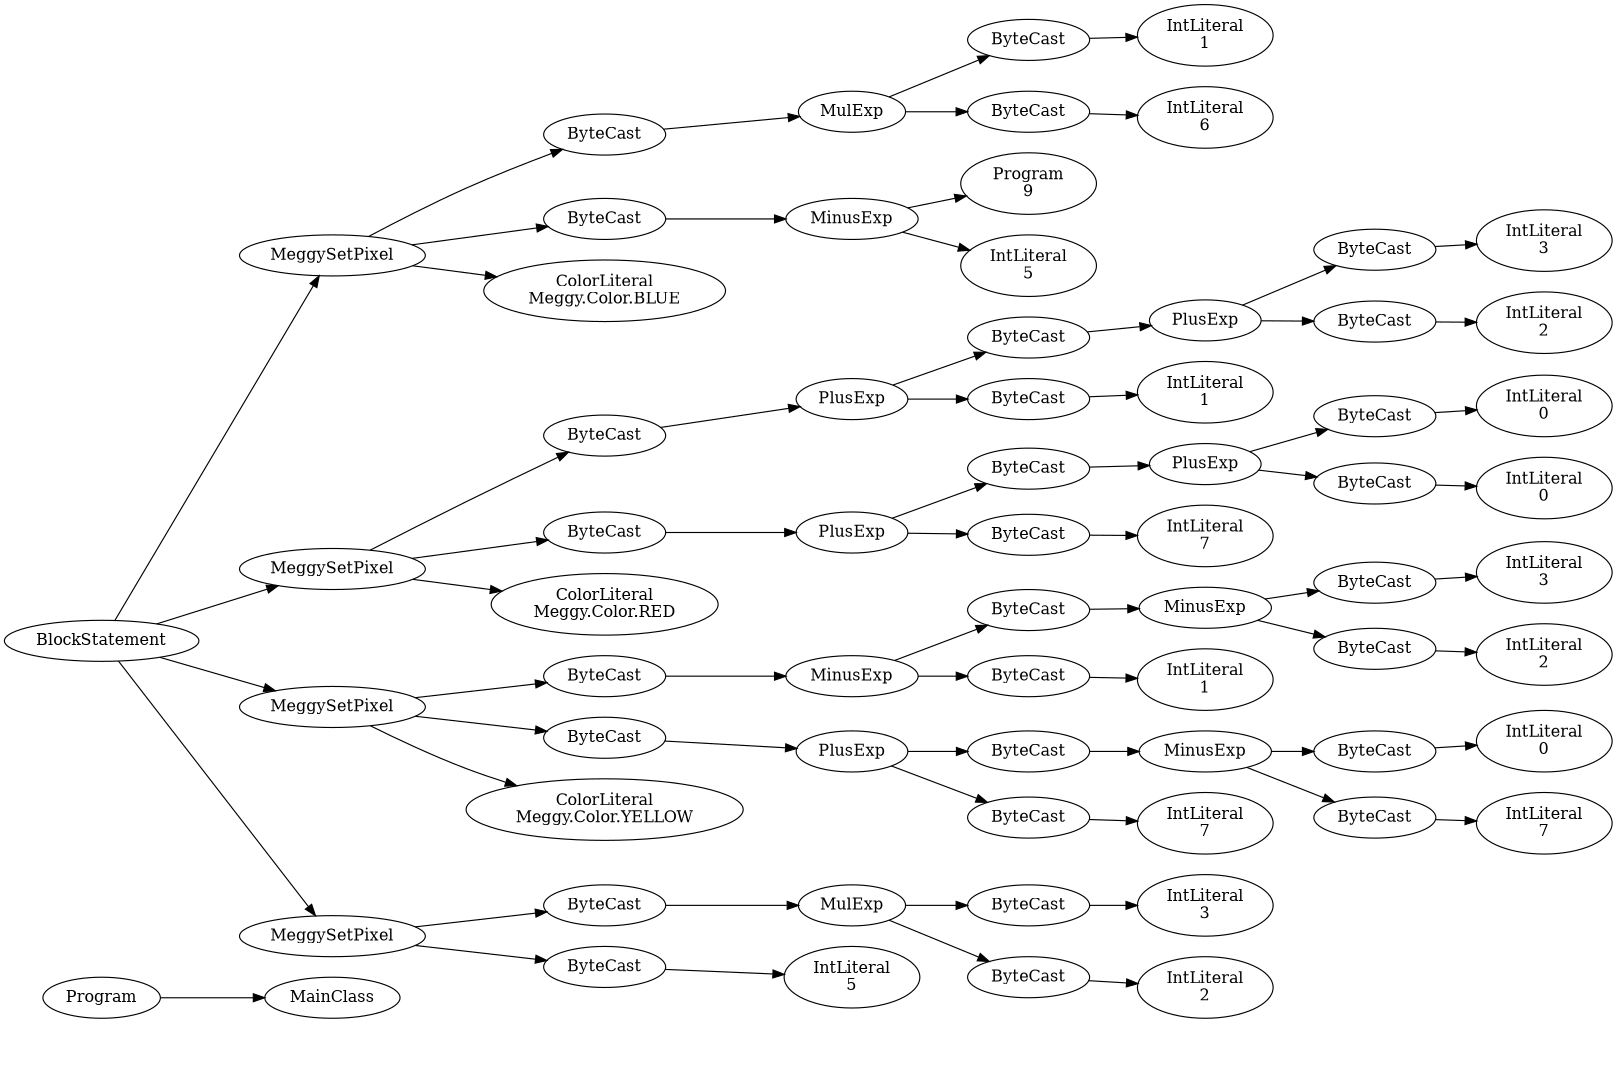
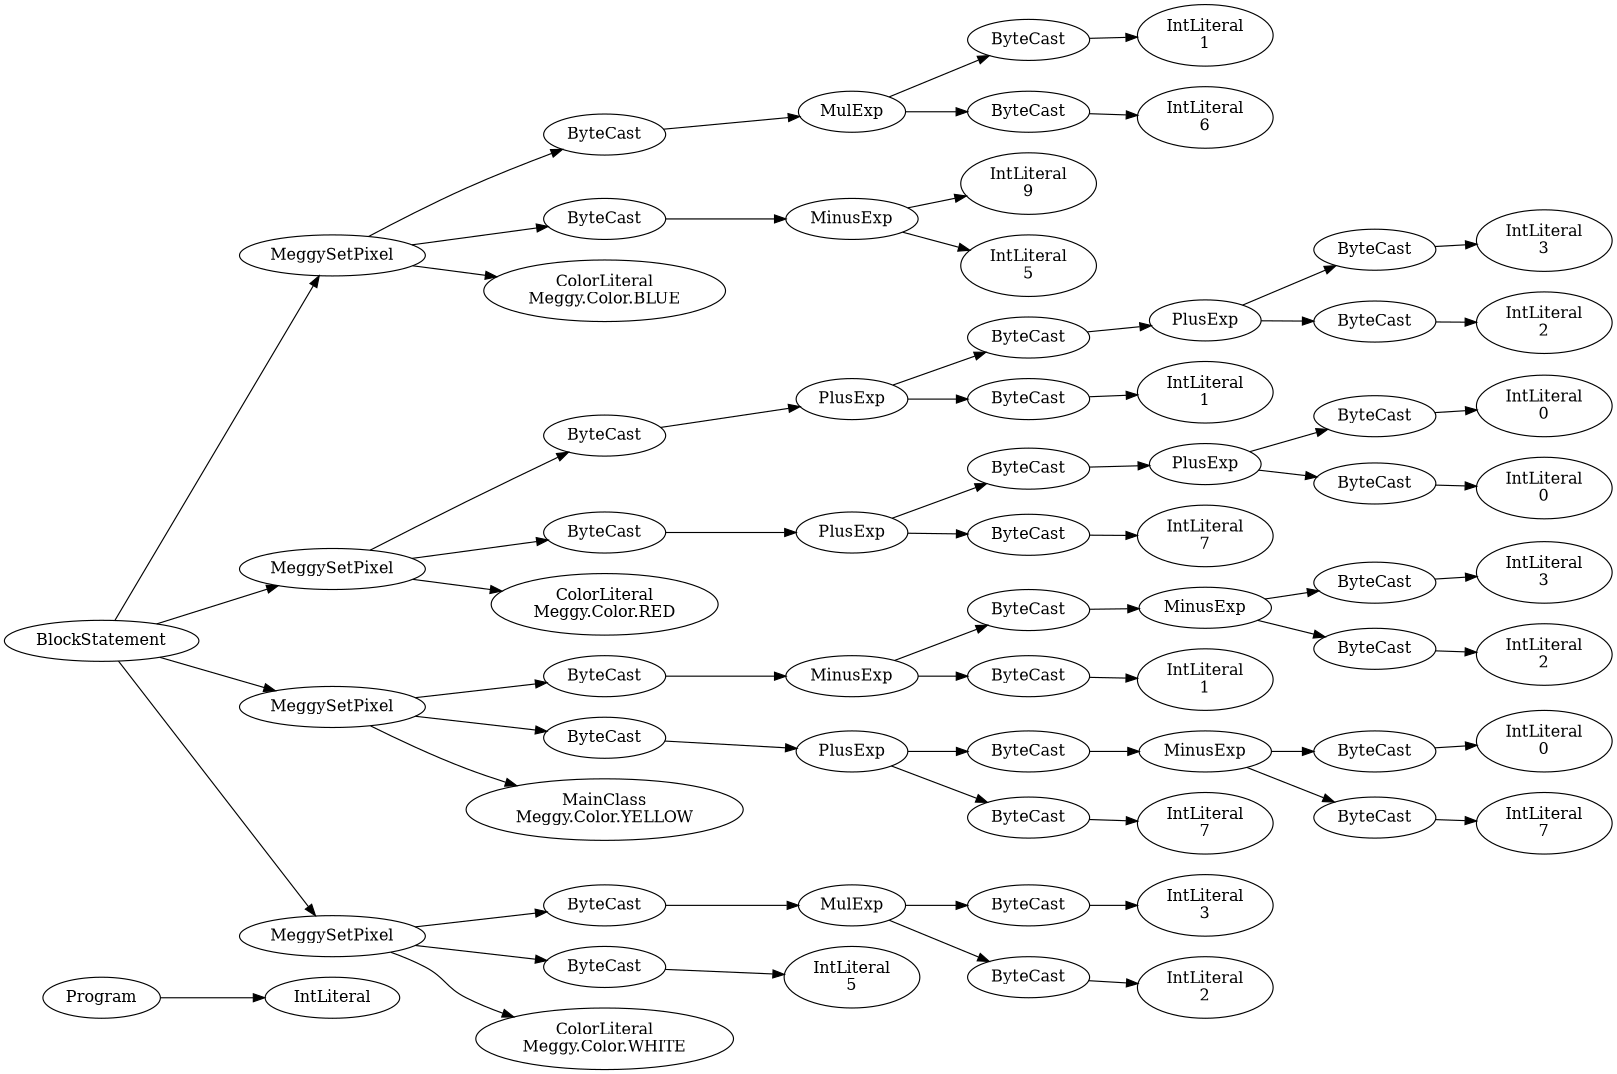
(1029, 184) -> (1029, 184)
(605, 810) -> (605, 810)
(332, 998) -> (332, 998)
none -> (605, 1039)
